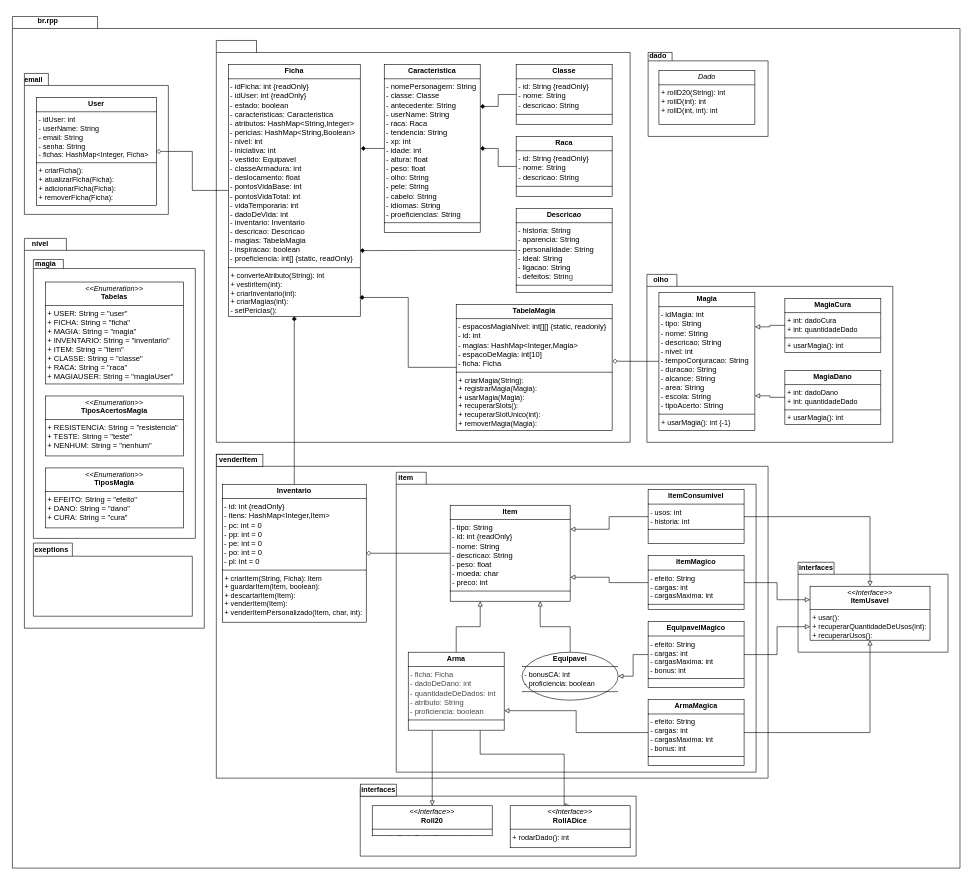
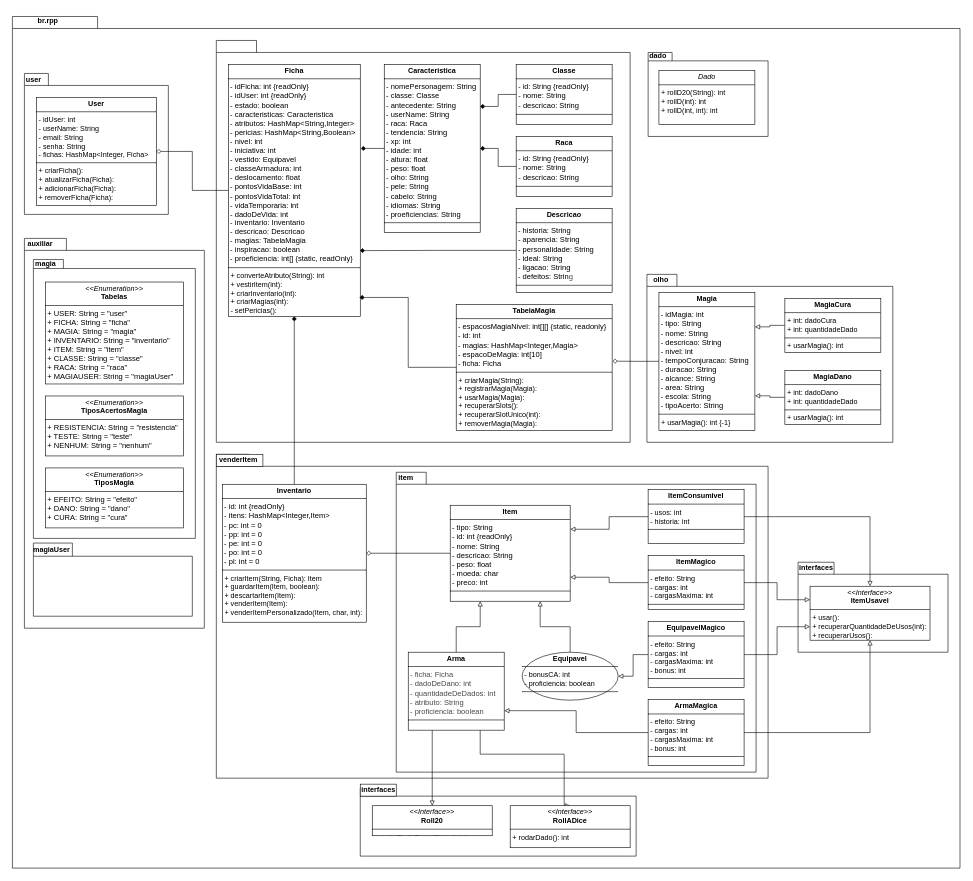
(34, 80) -> (34, 80)
(40, 245) -> (40, 245)
(52, 550) -> (52, 550)
